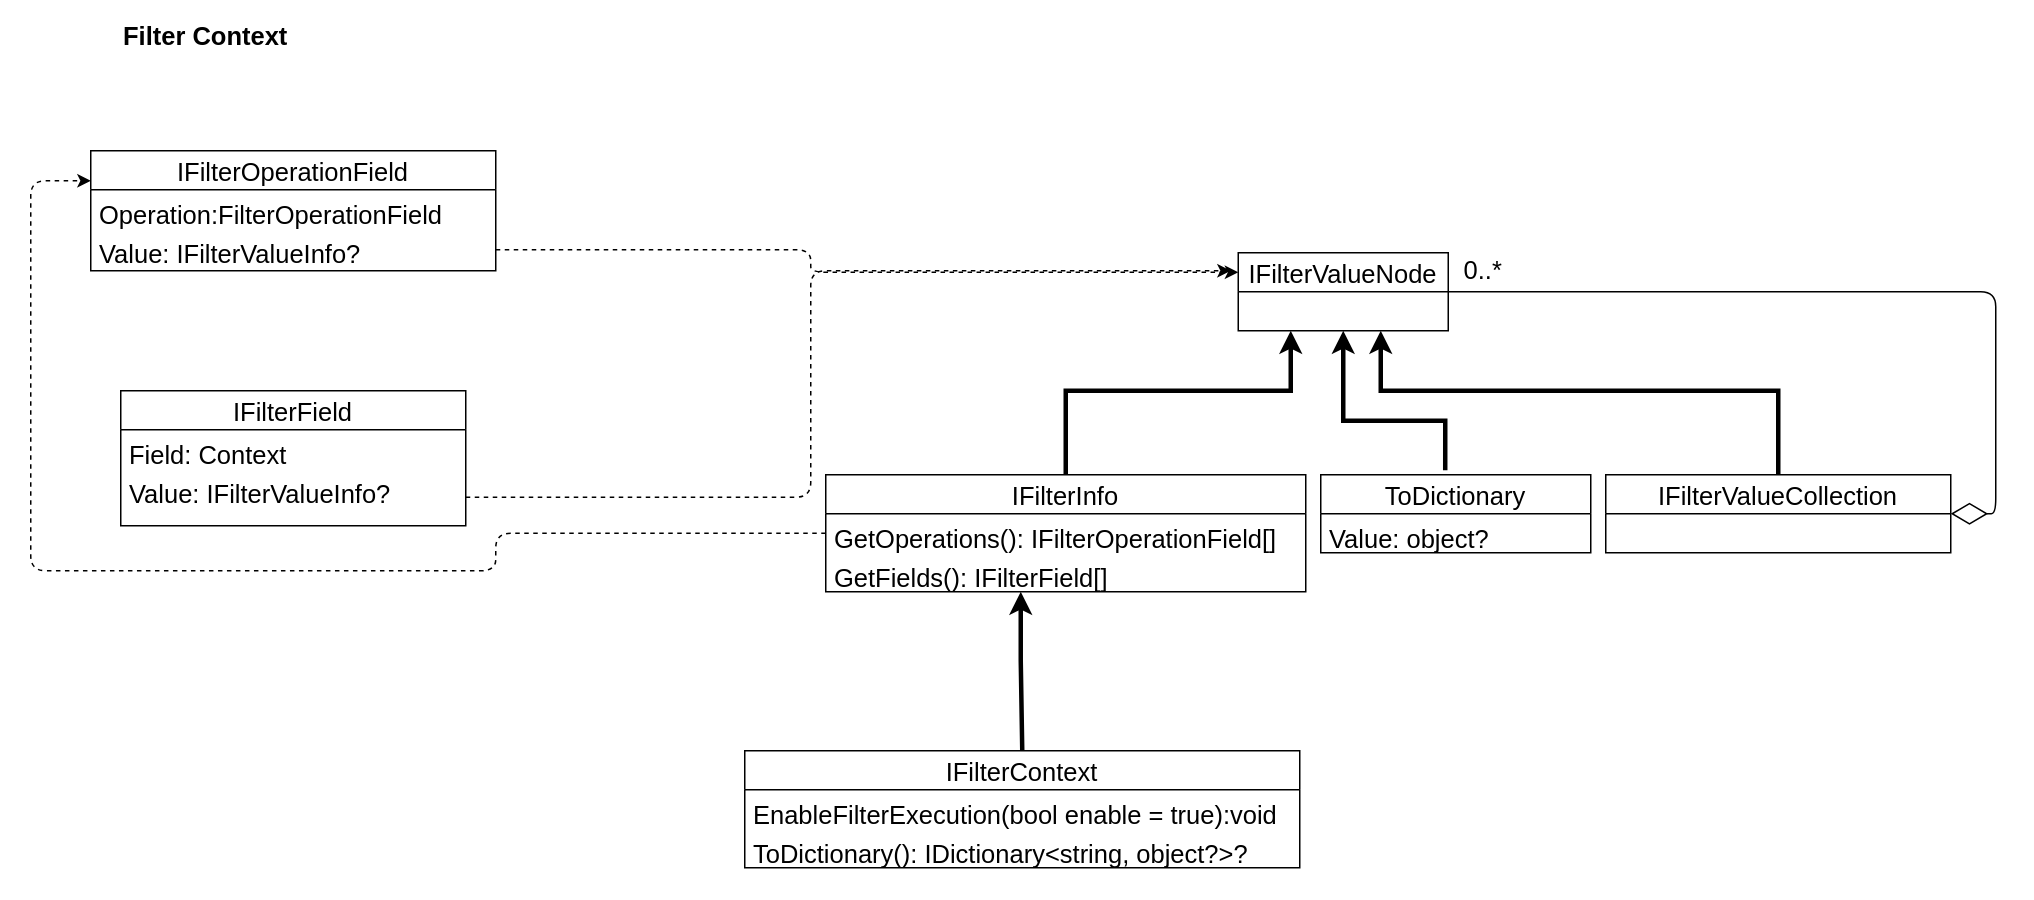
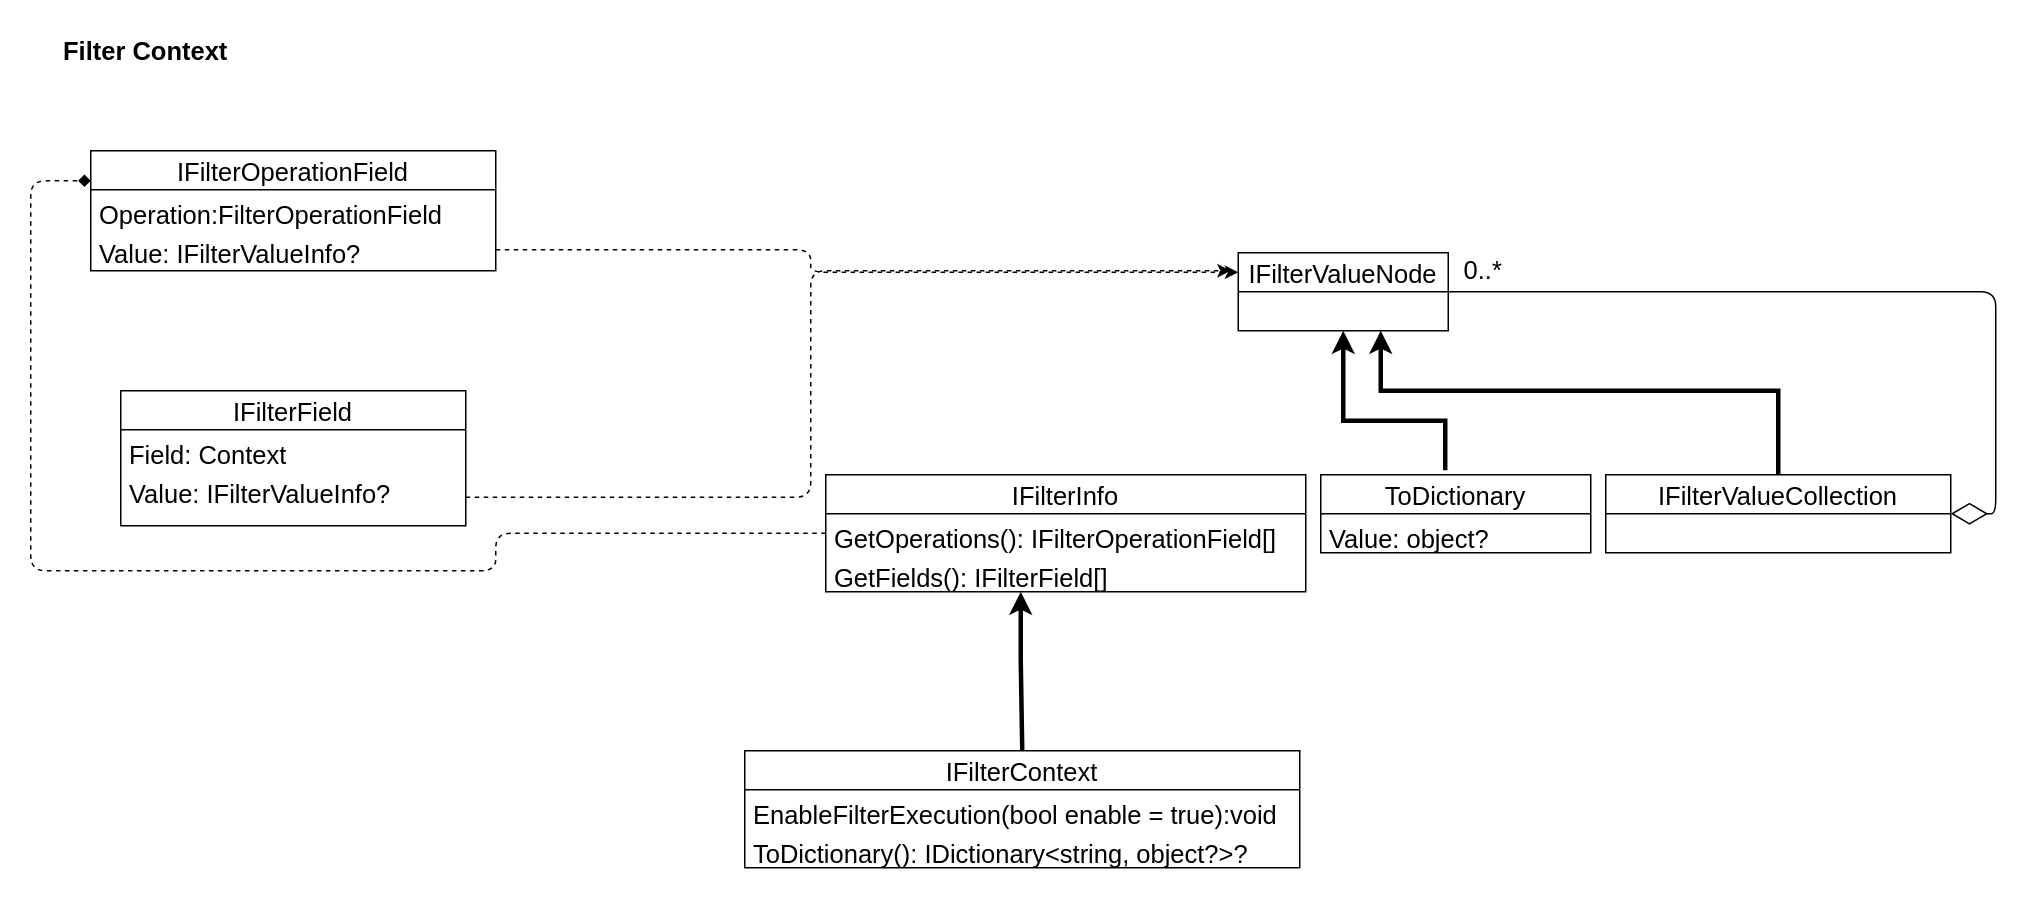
(301, 38) -> (241, 53)
(78, 181) -> (77, 181)
(1160, 391) -> none
